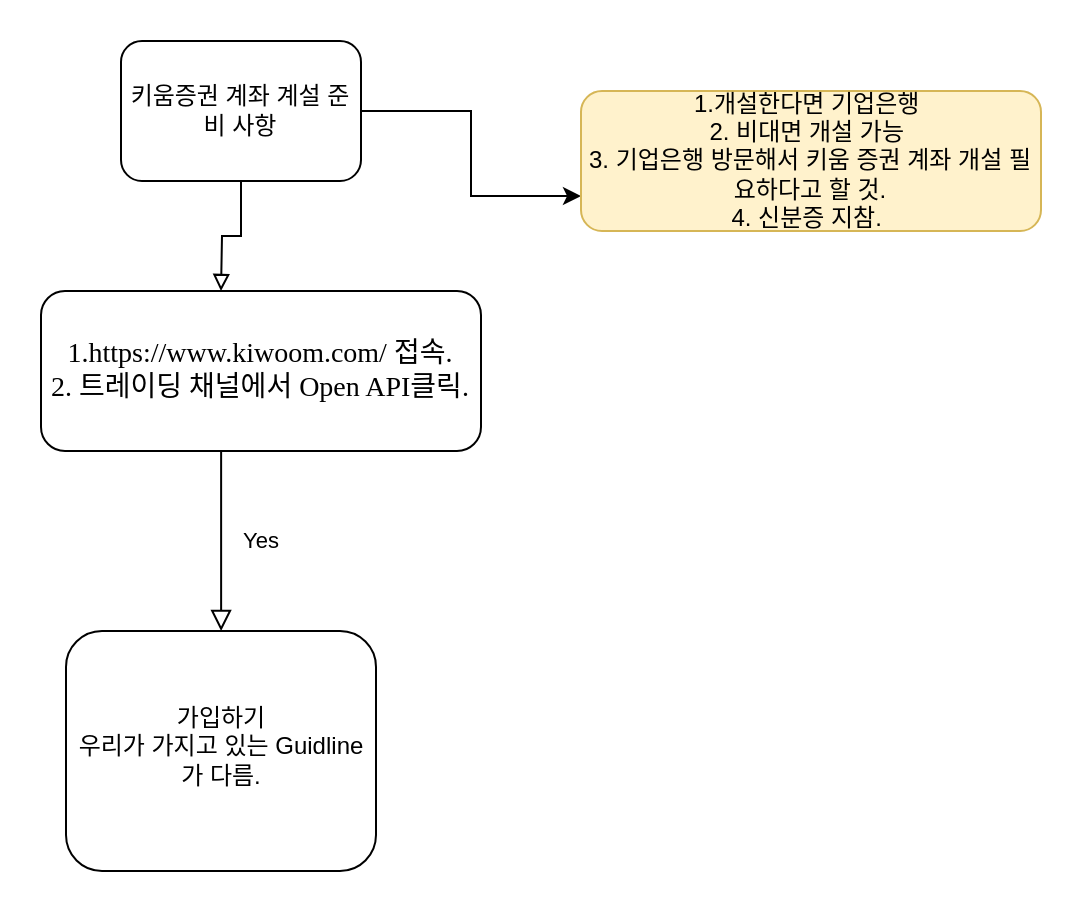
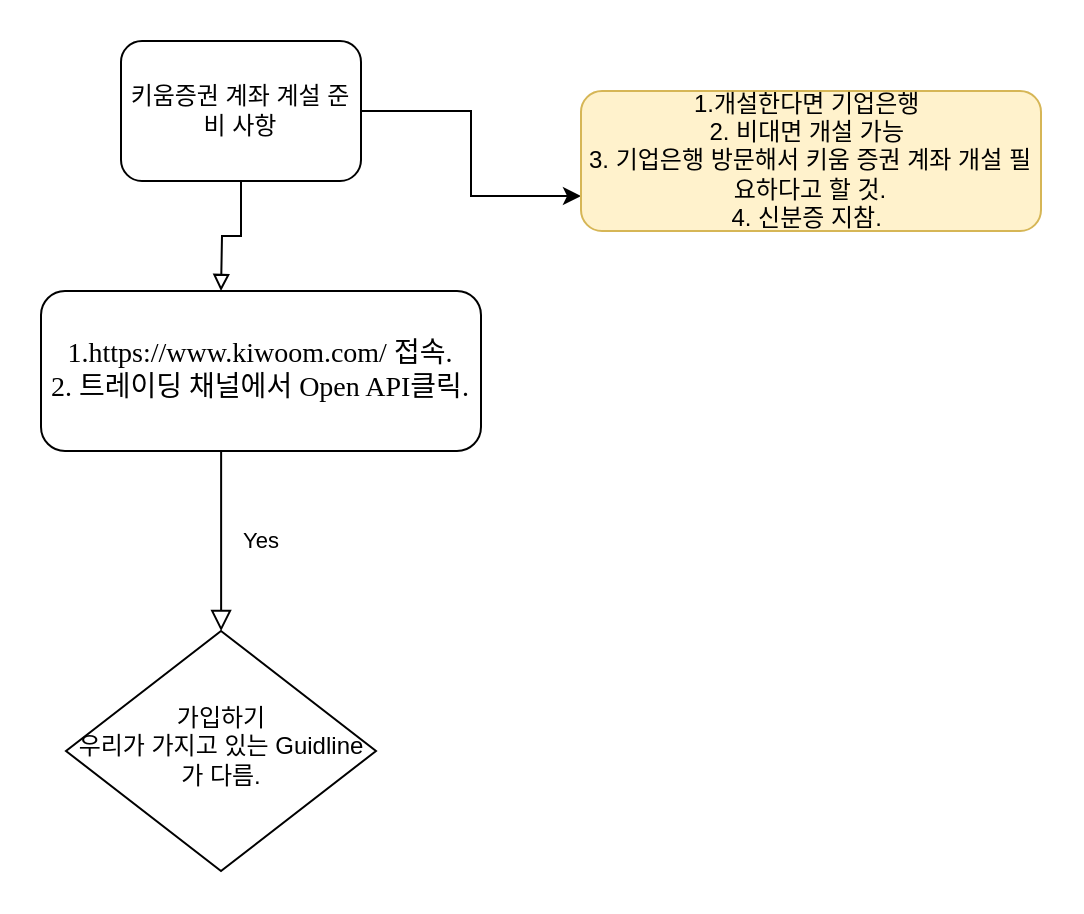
(221, 751) -> (221, 751)
